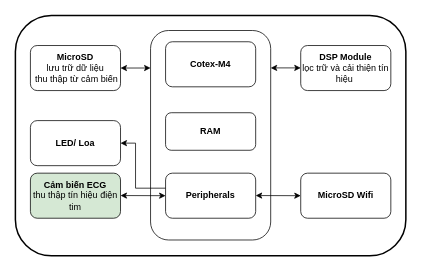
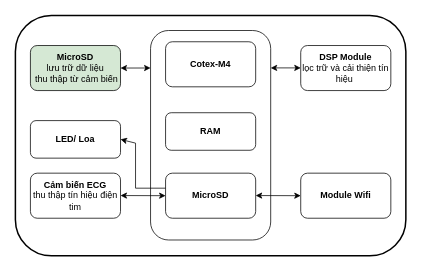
(75, 68) -> (75, 68)
(75, 143) -> (75, 139)
(75, 195) -> (75, 195)
(210, 195) -> (210, 195)
(345, 195) -> (345, 195)
